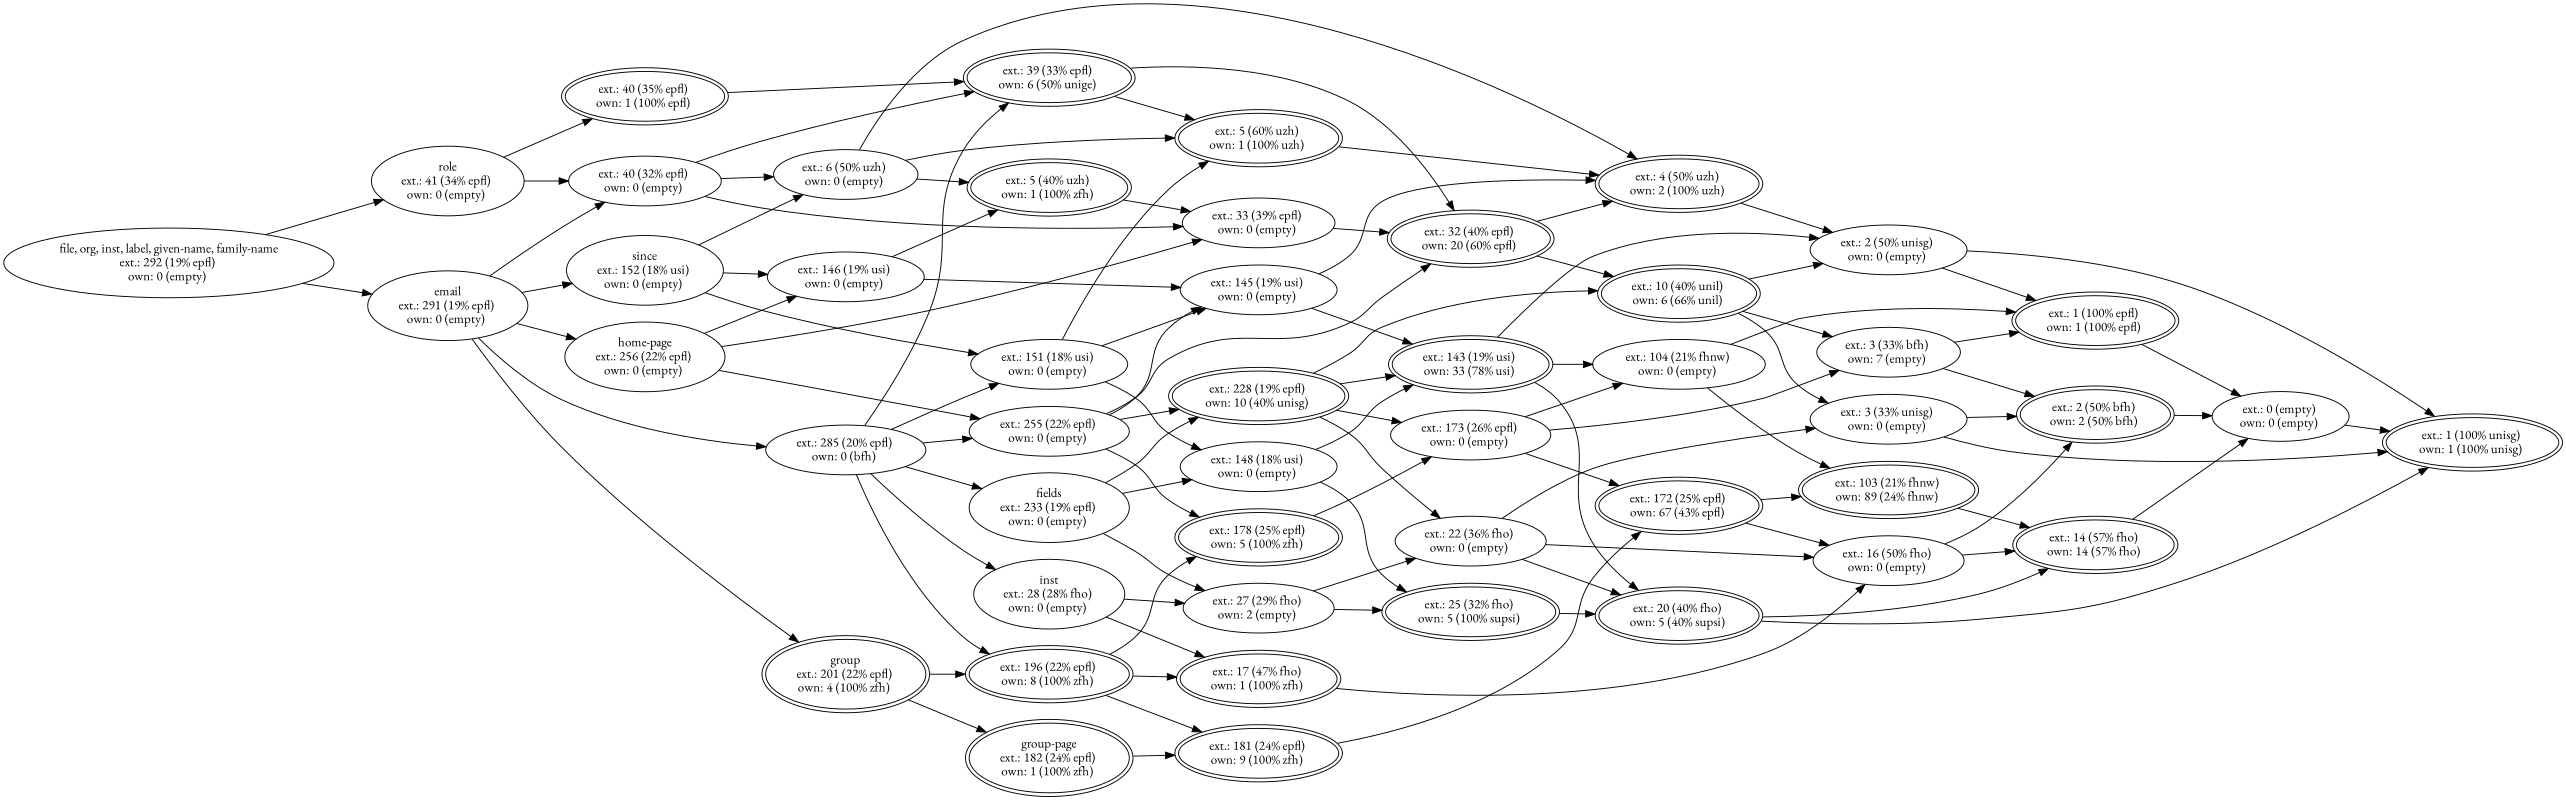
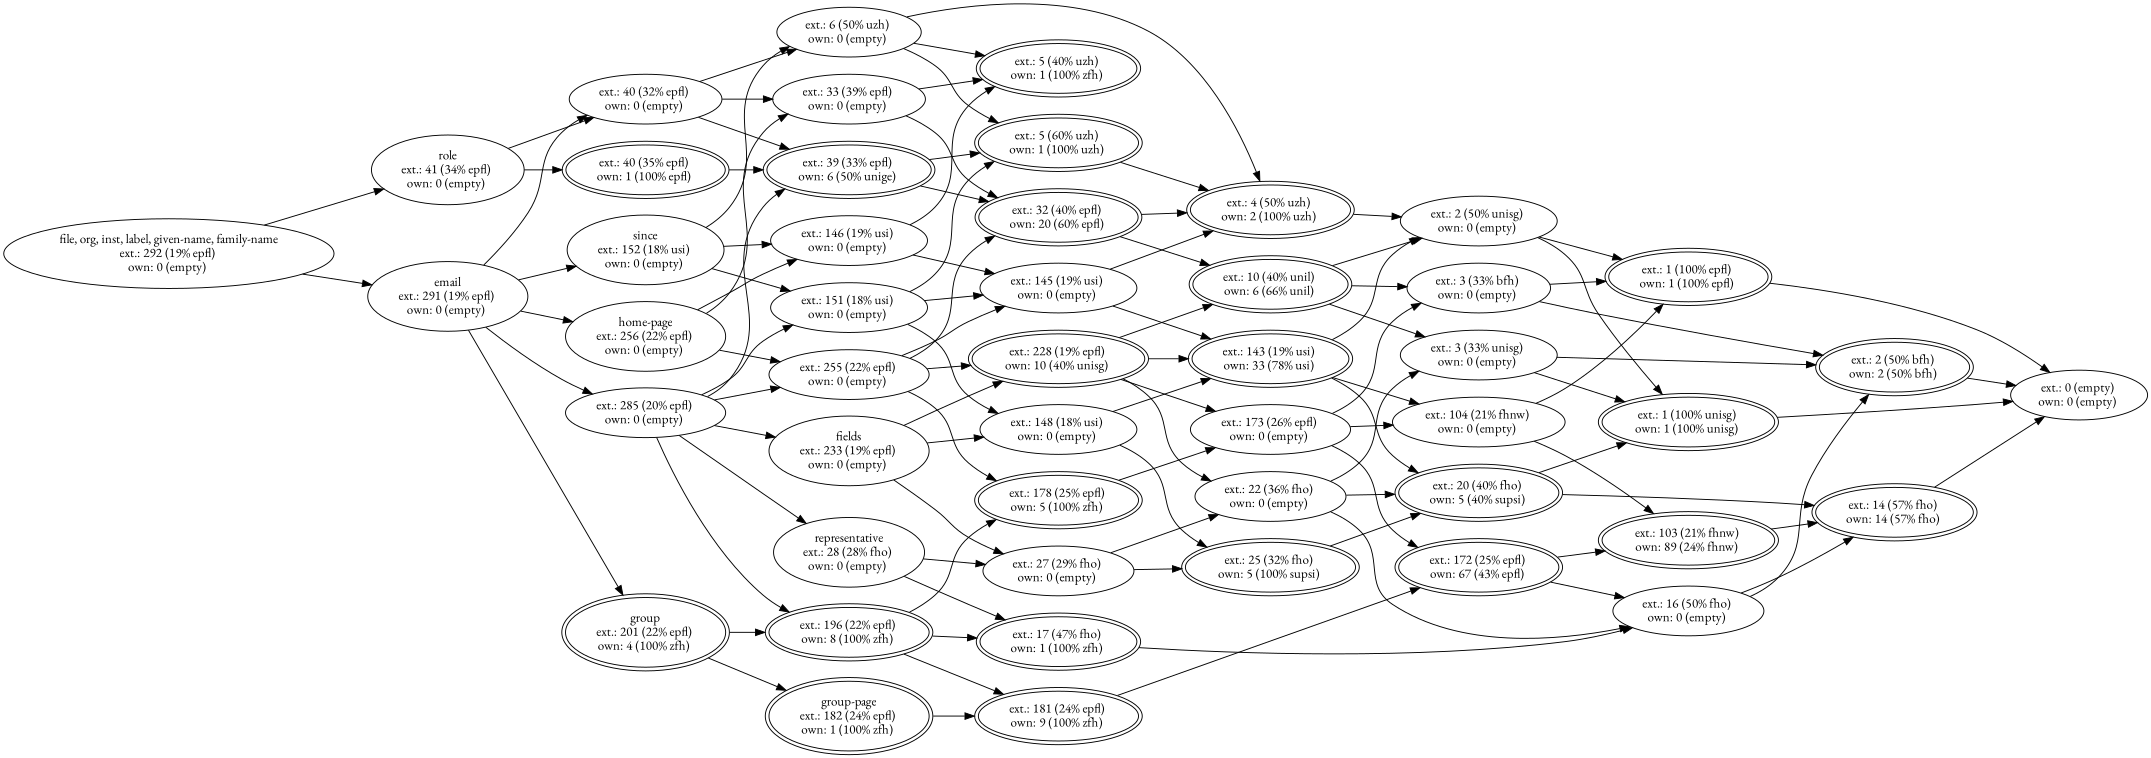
(1146, 204) -> (945, 85)
(1889, 352) -> (1479, 288)
(2362, 428) -> (1890, 410)
(846, 450) -> (646, 413)
(1049, 594) -> (849, 552)
(1259, 608) -> (1058, 571)
